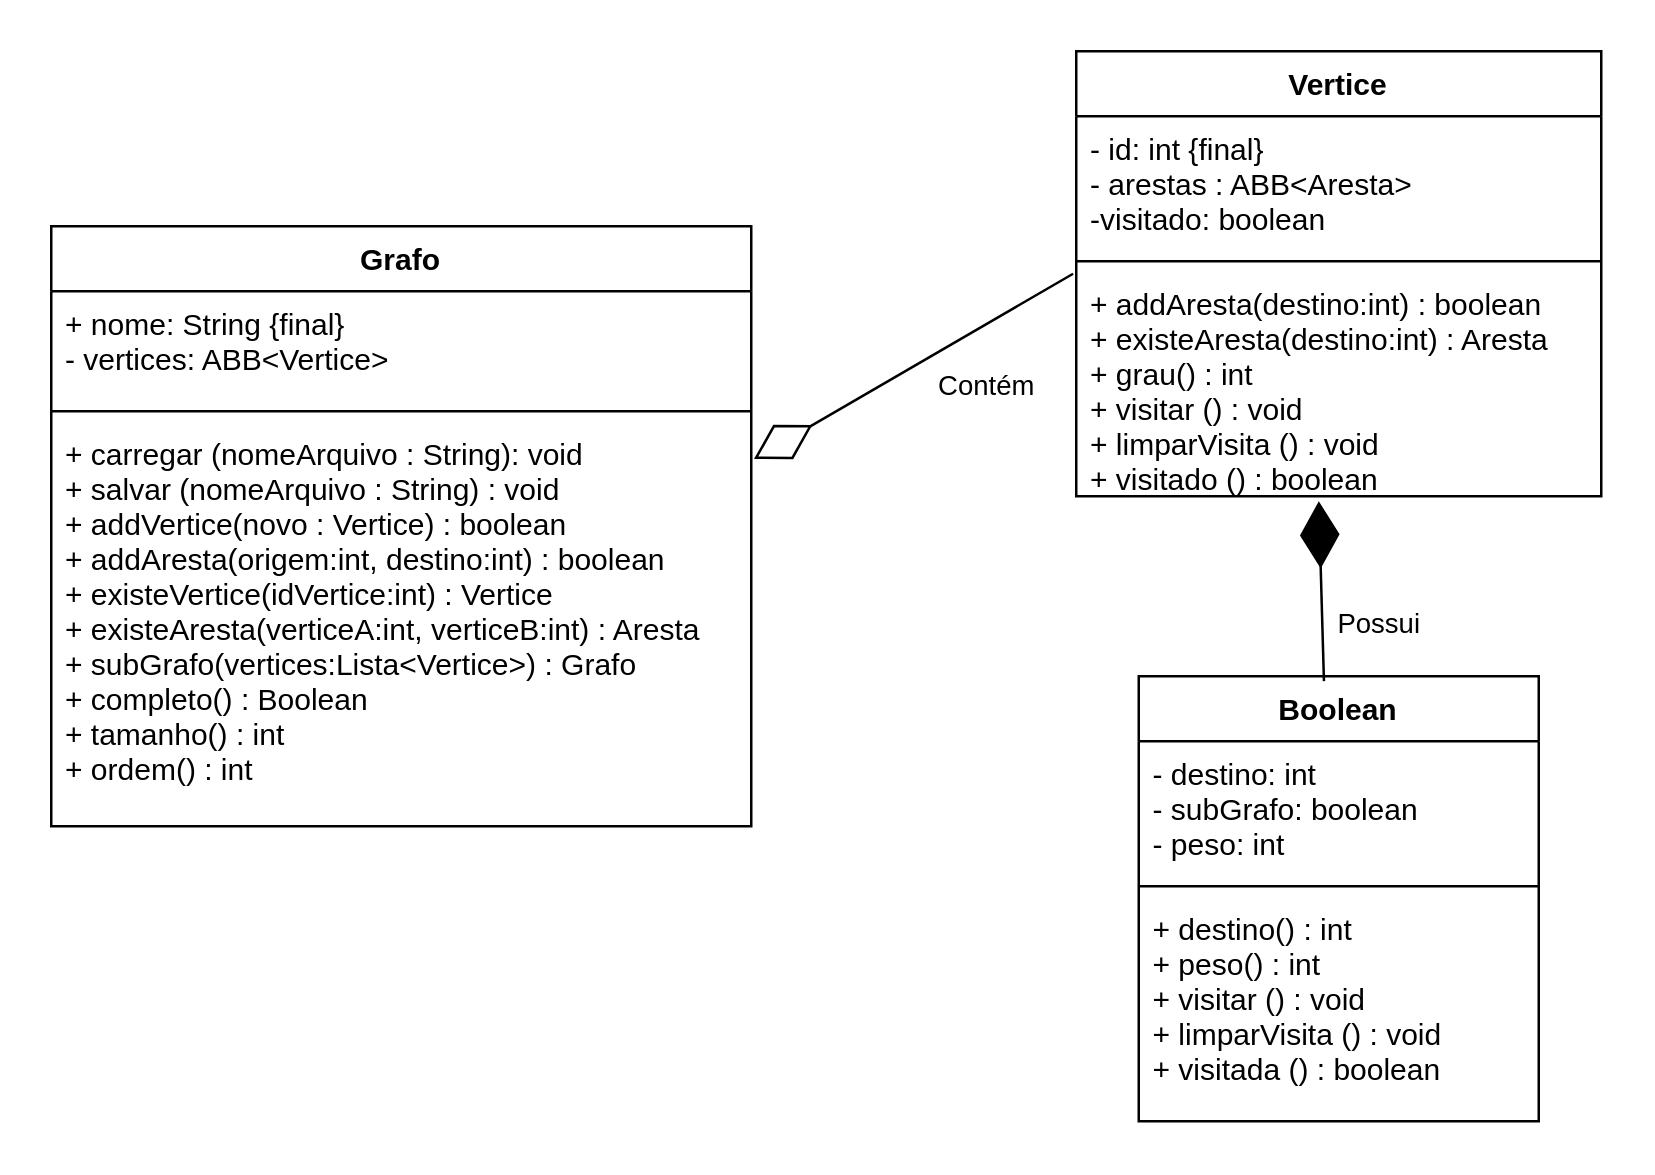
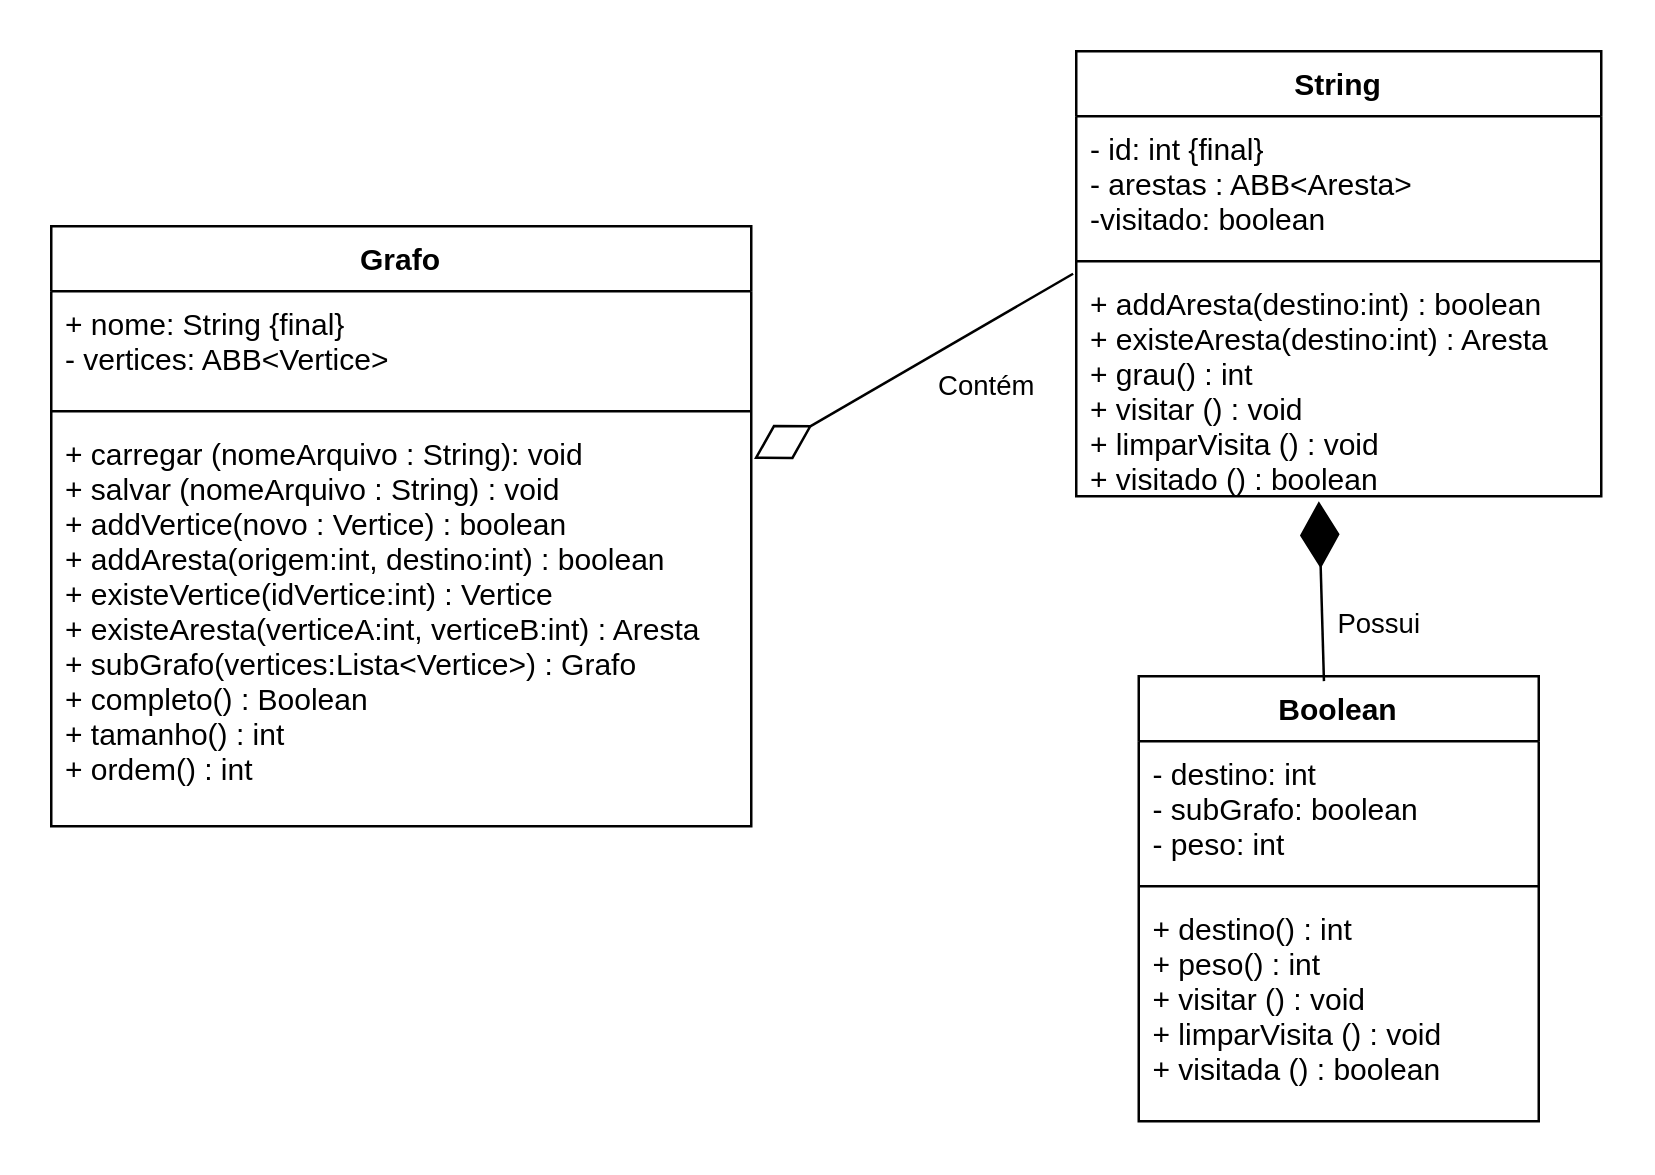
(1338, 85) -> (1338, 85)
